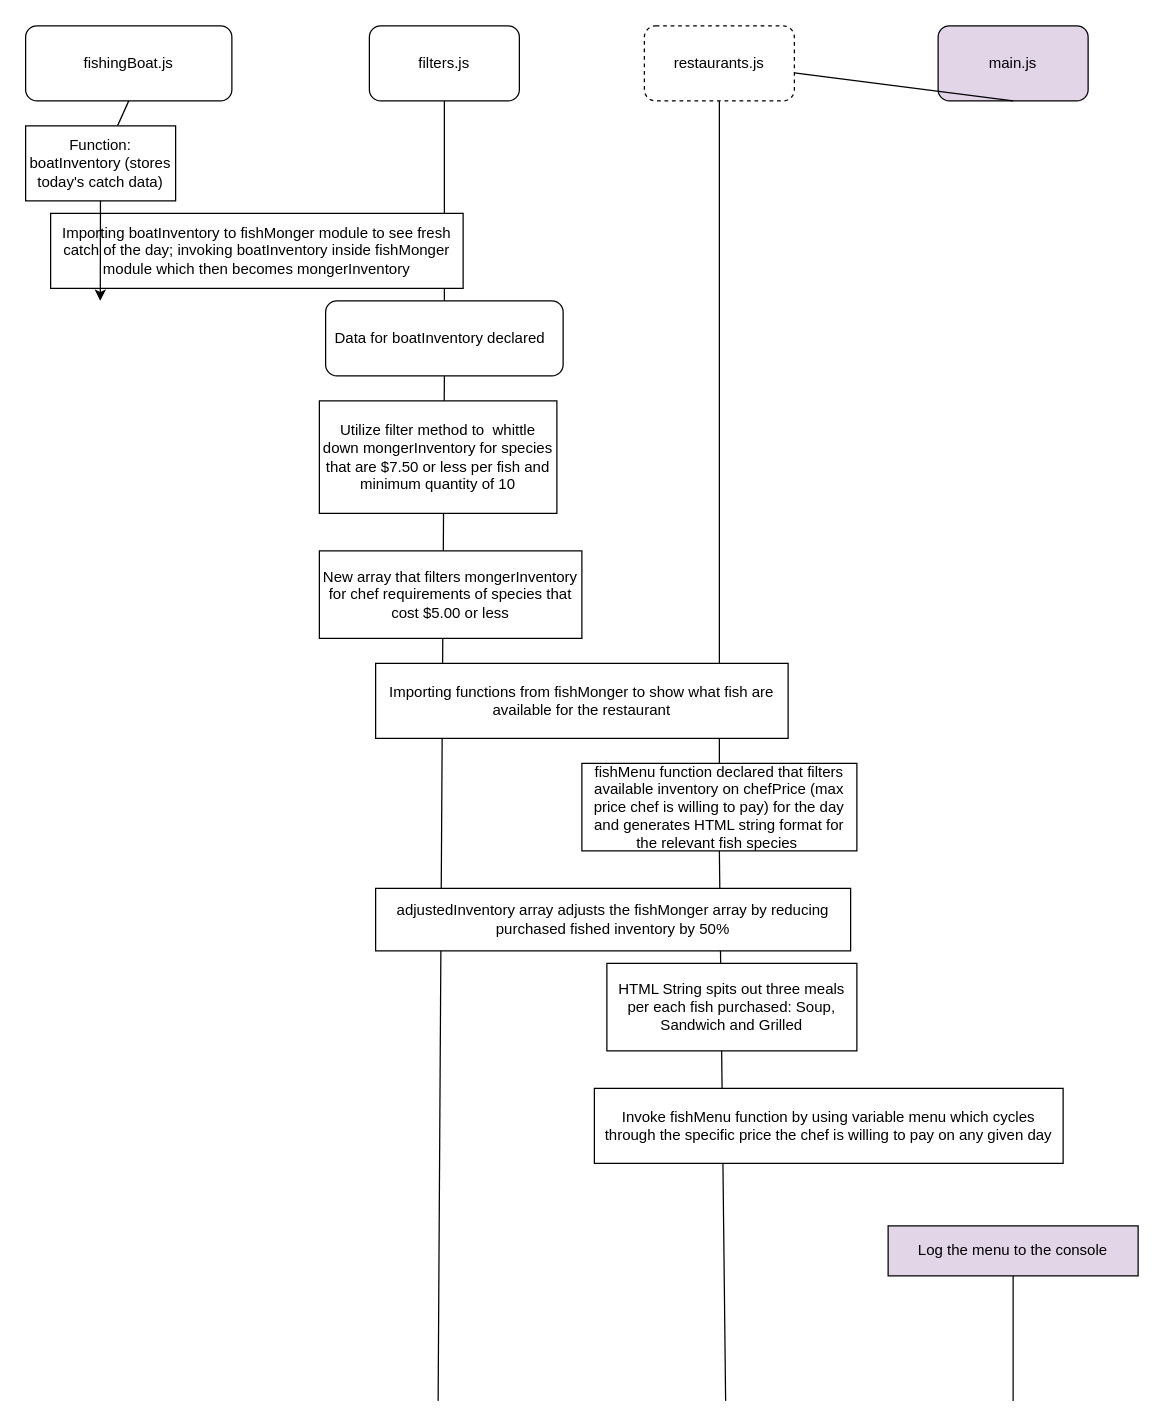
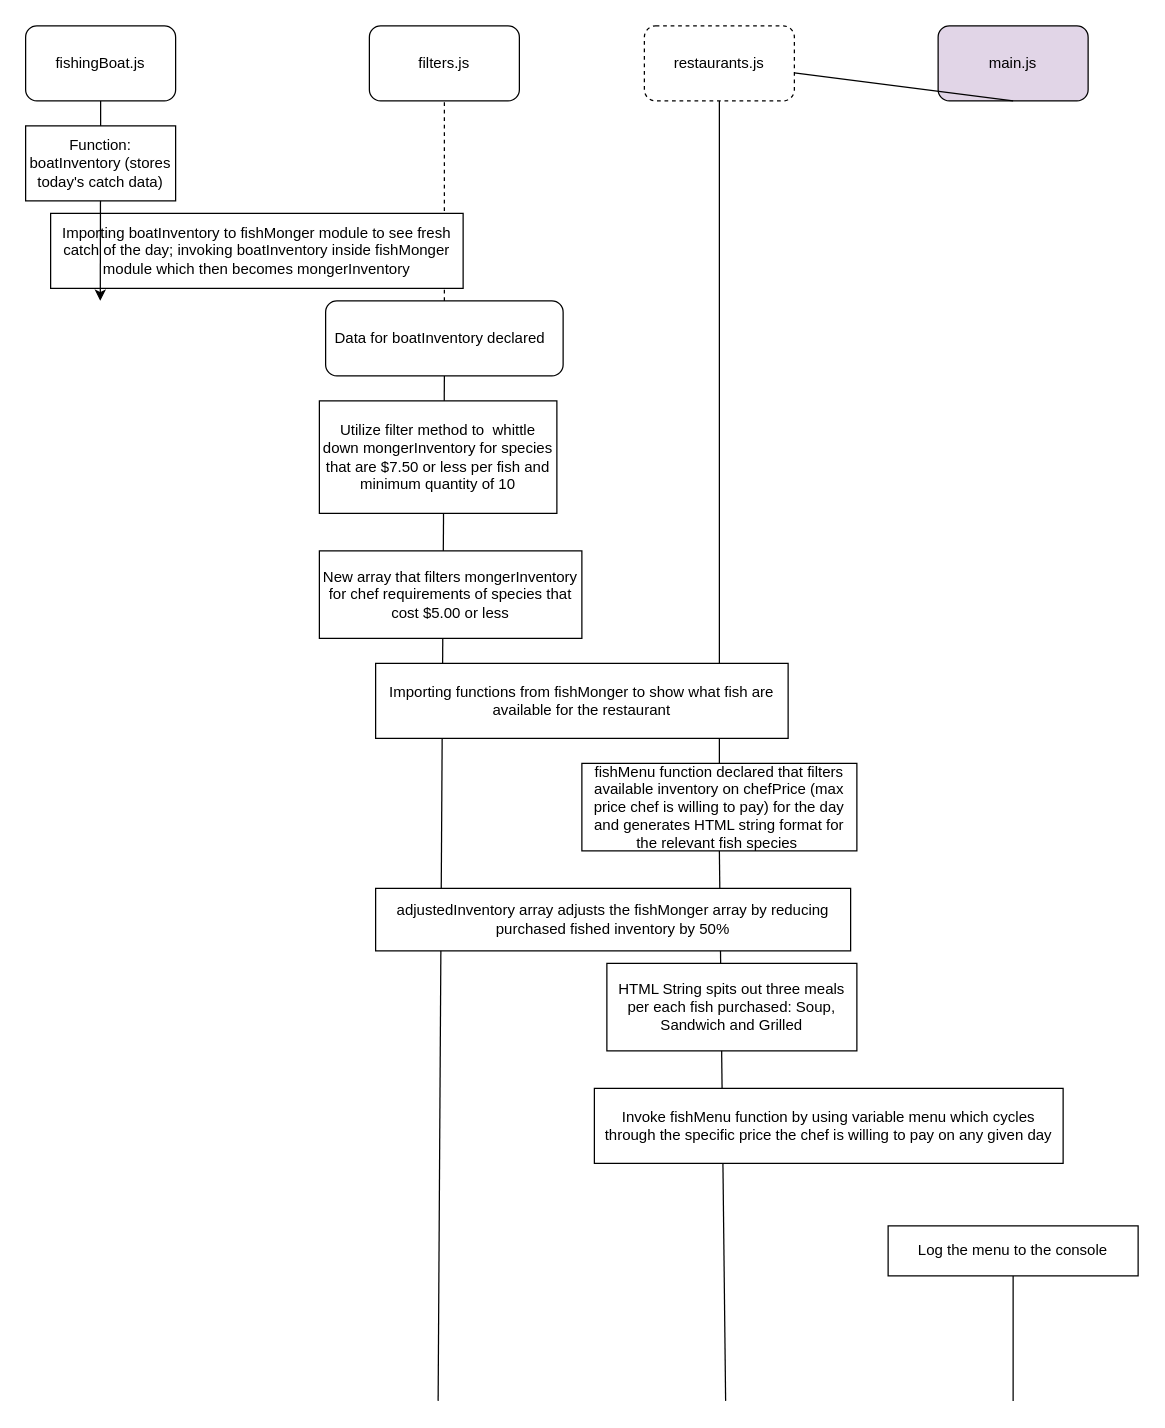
(129, 63) -> (101, 63)
(444, 159) -> (444, 159)
(1013, 1251) -> (1013, 1251)
